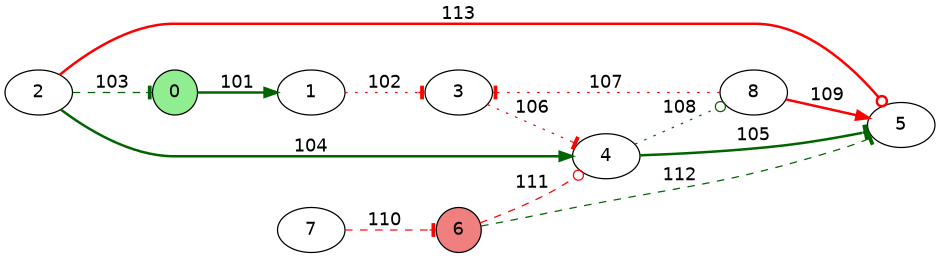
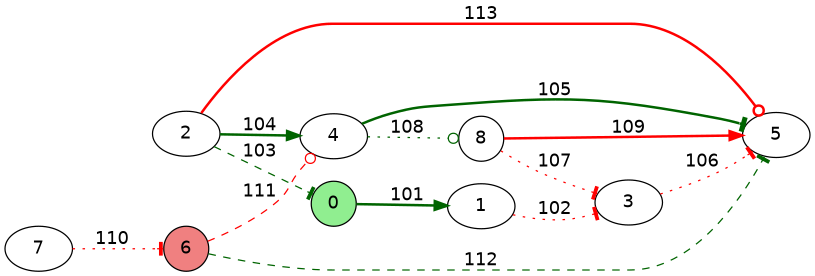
(754, 92) -> (481, 139)
(530, 123) -> (705, 178)
(387, 230) -> (115, 249)
